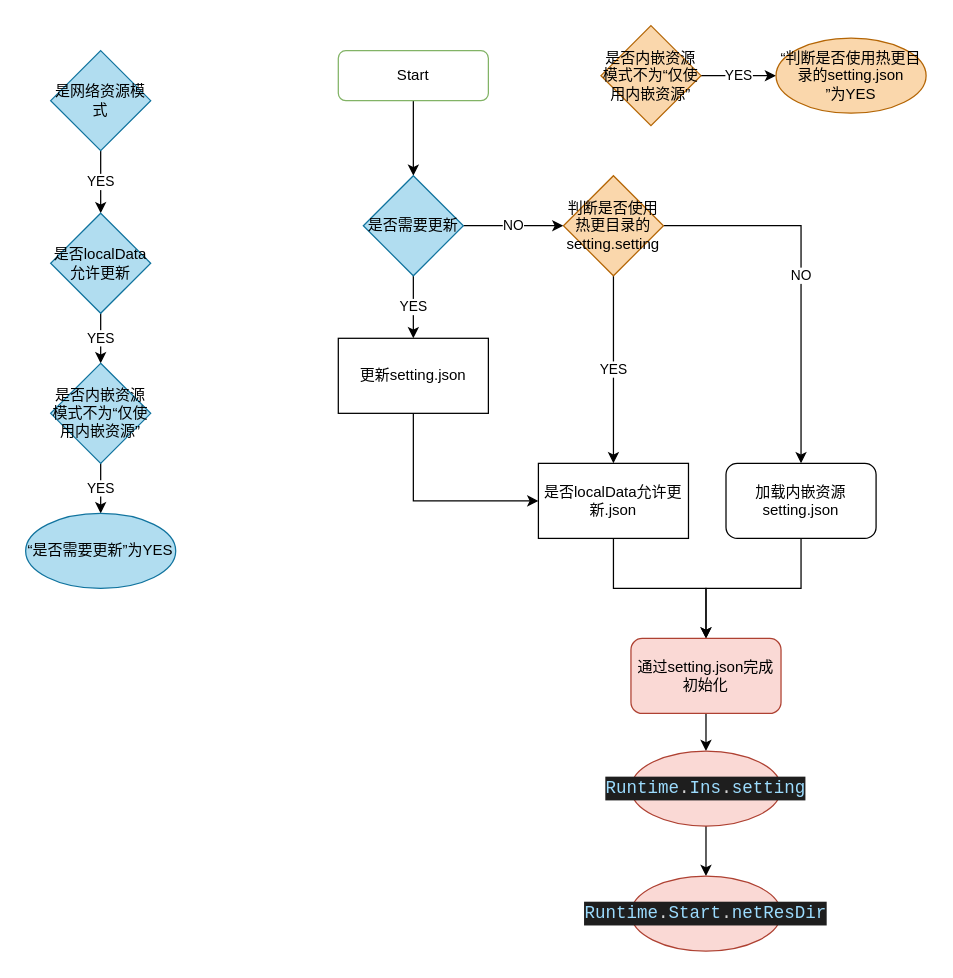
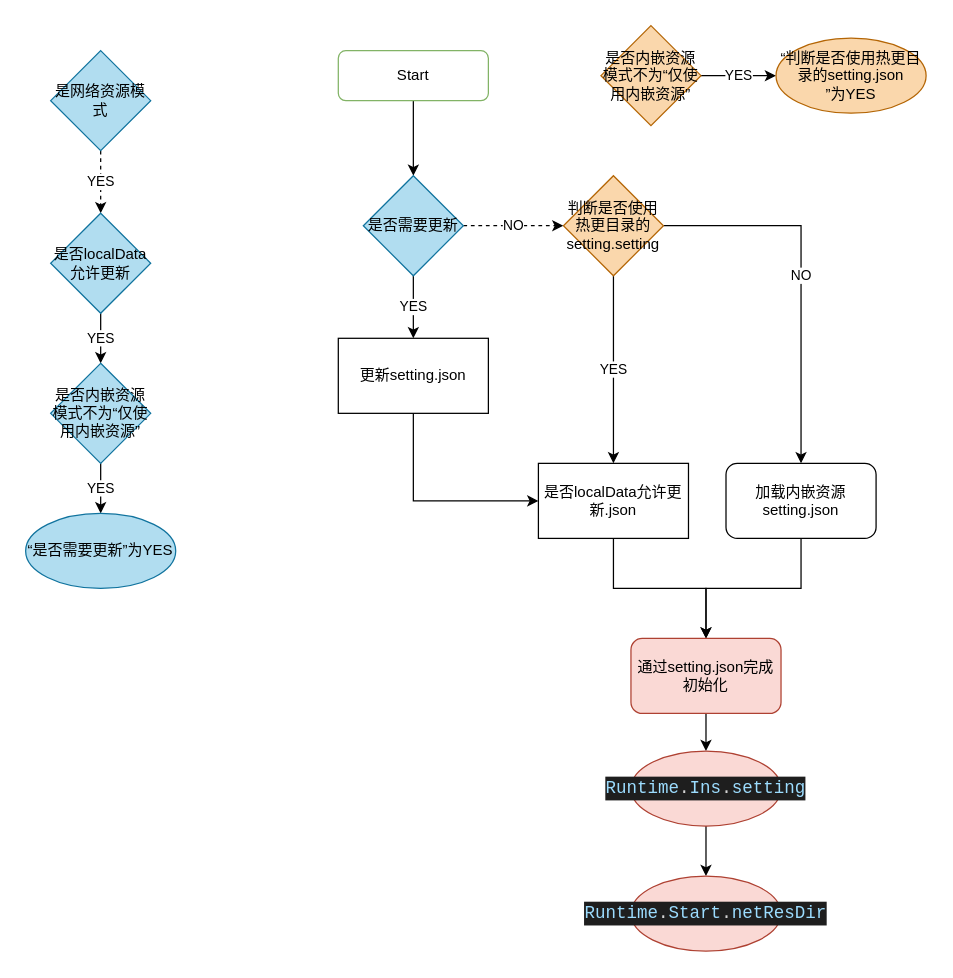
(101, 163) -> (101, 163)
(483, 226) -> (483, 226)
